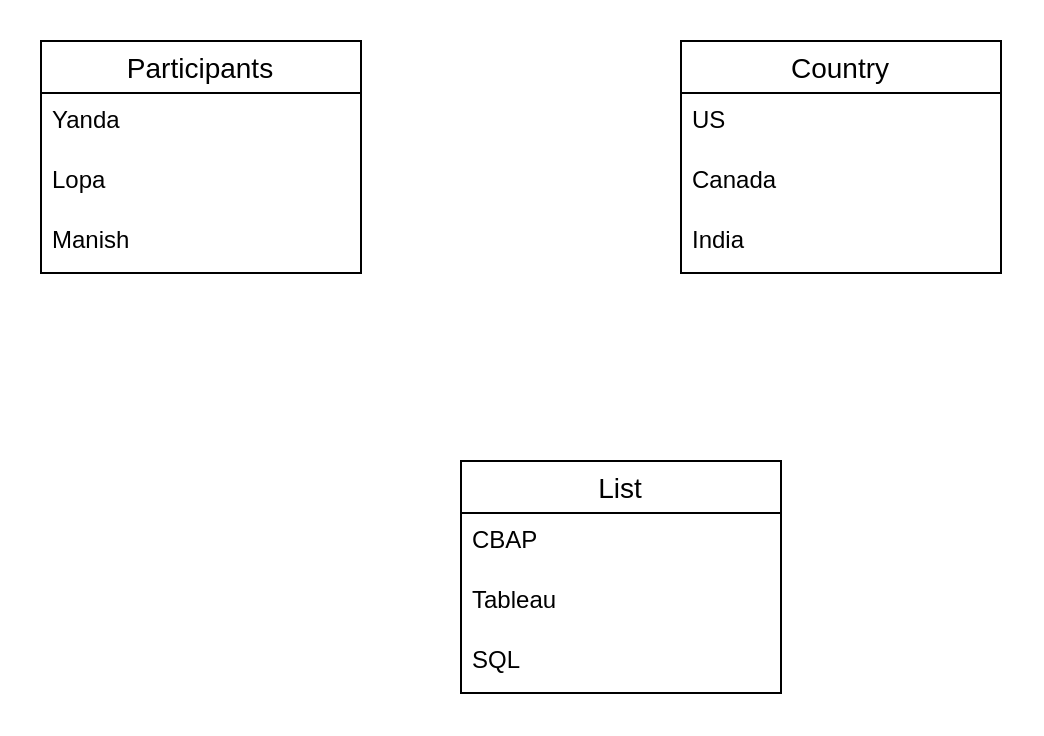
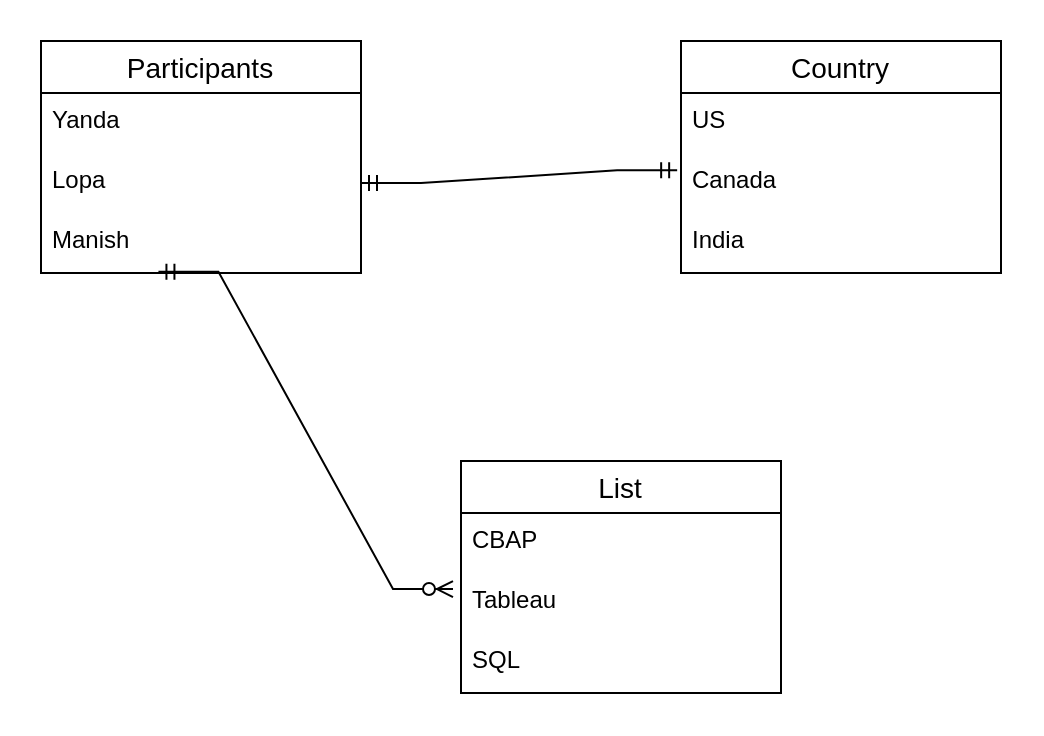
none -> (520, 177)
none -> (322, 459)
